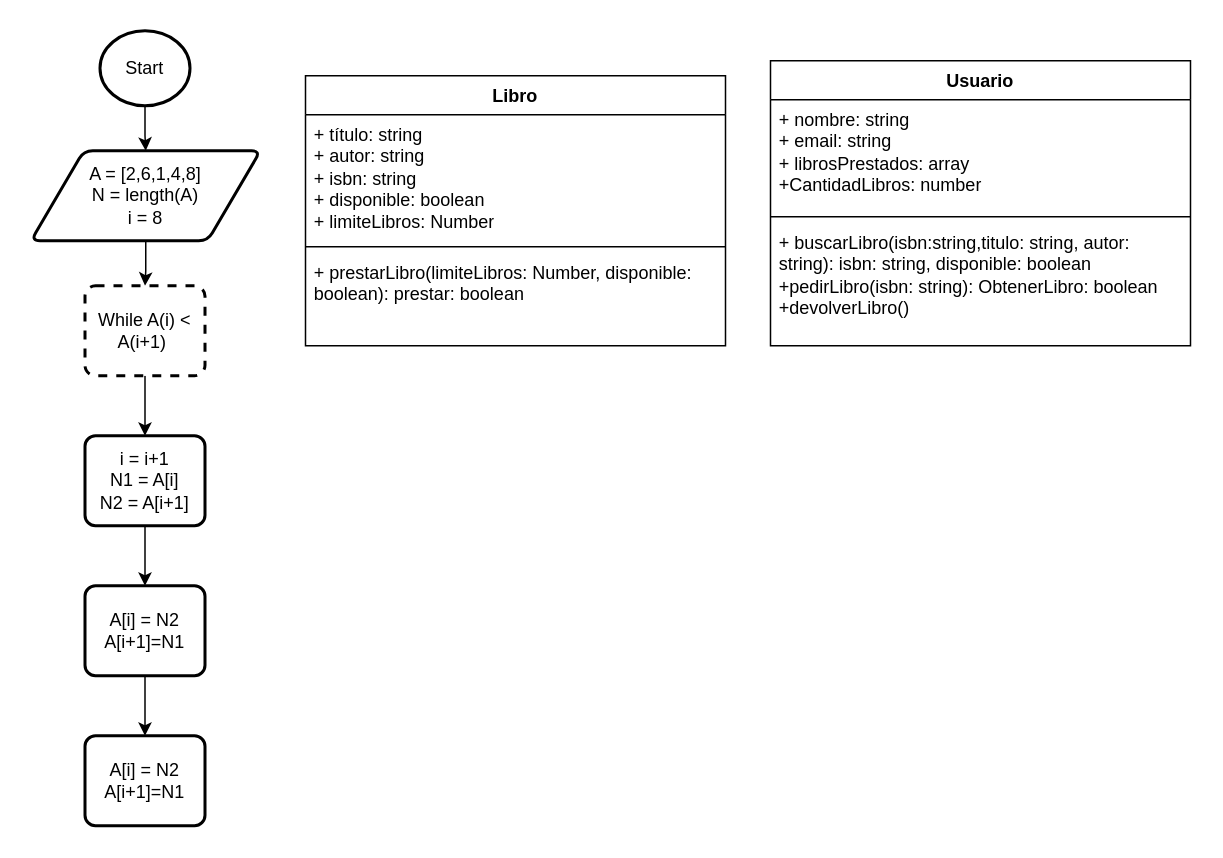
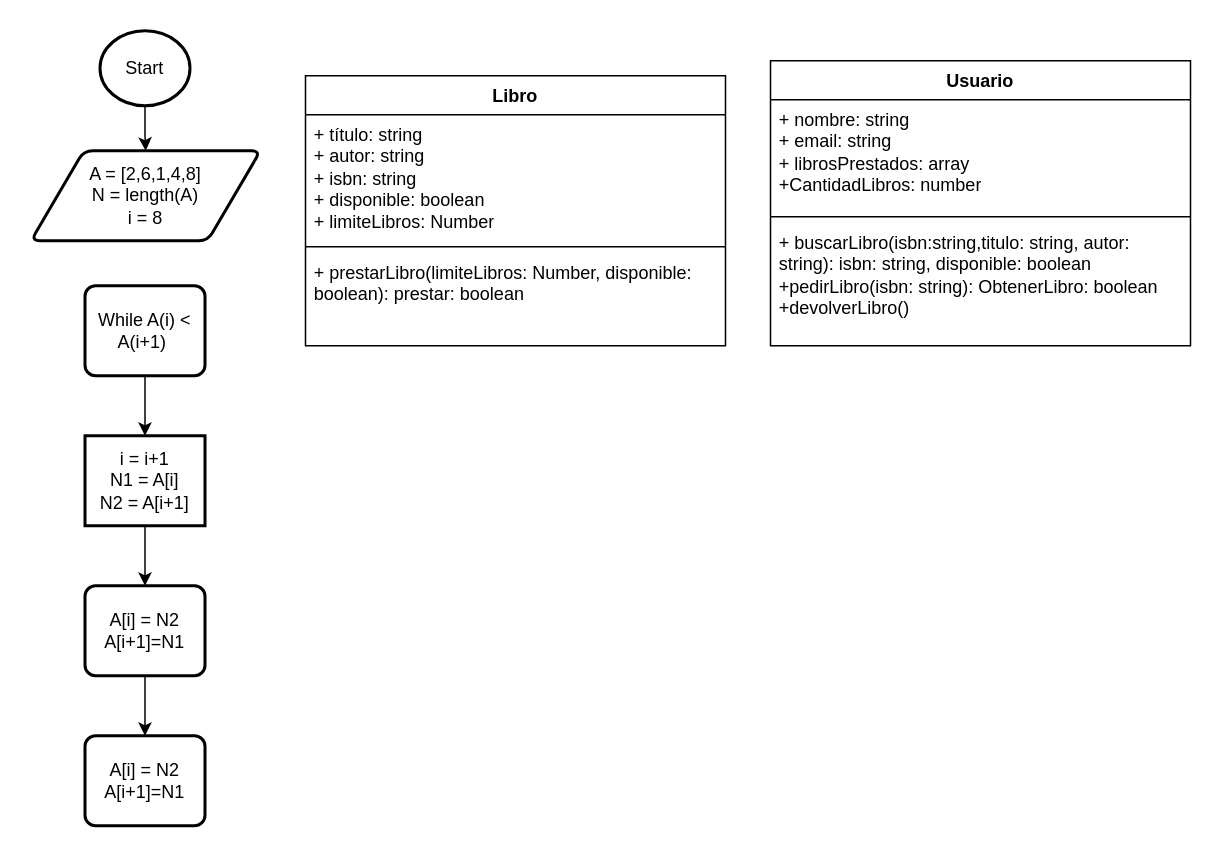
(146, 258) -> none
(145, 331) -> (145, 331)
(145, 481) -> (145, 481)
